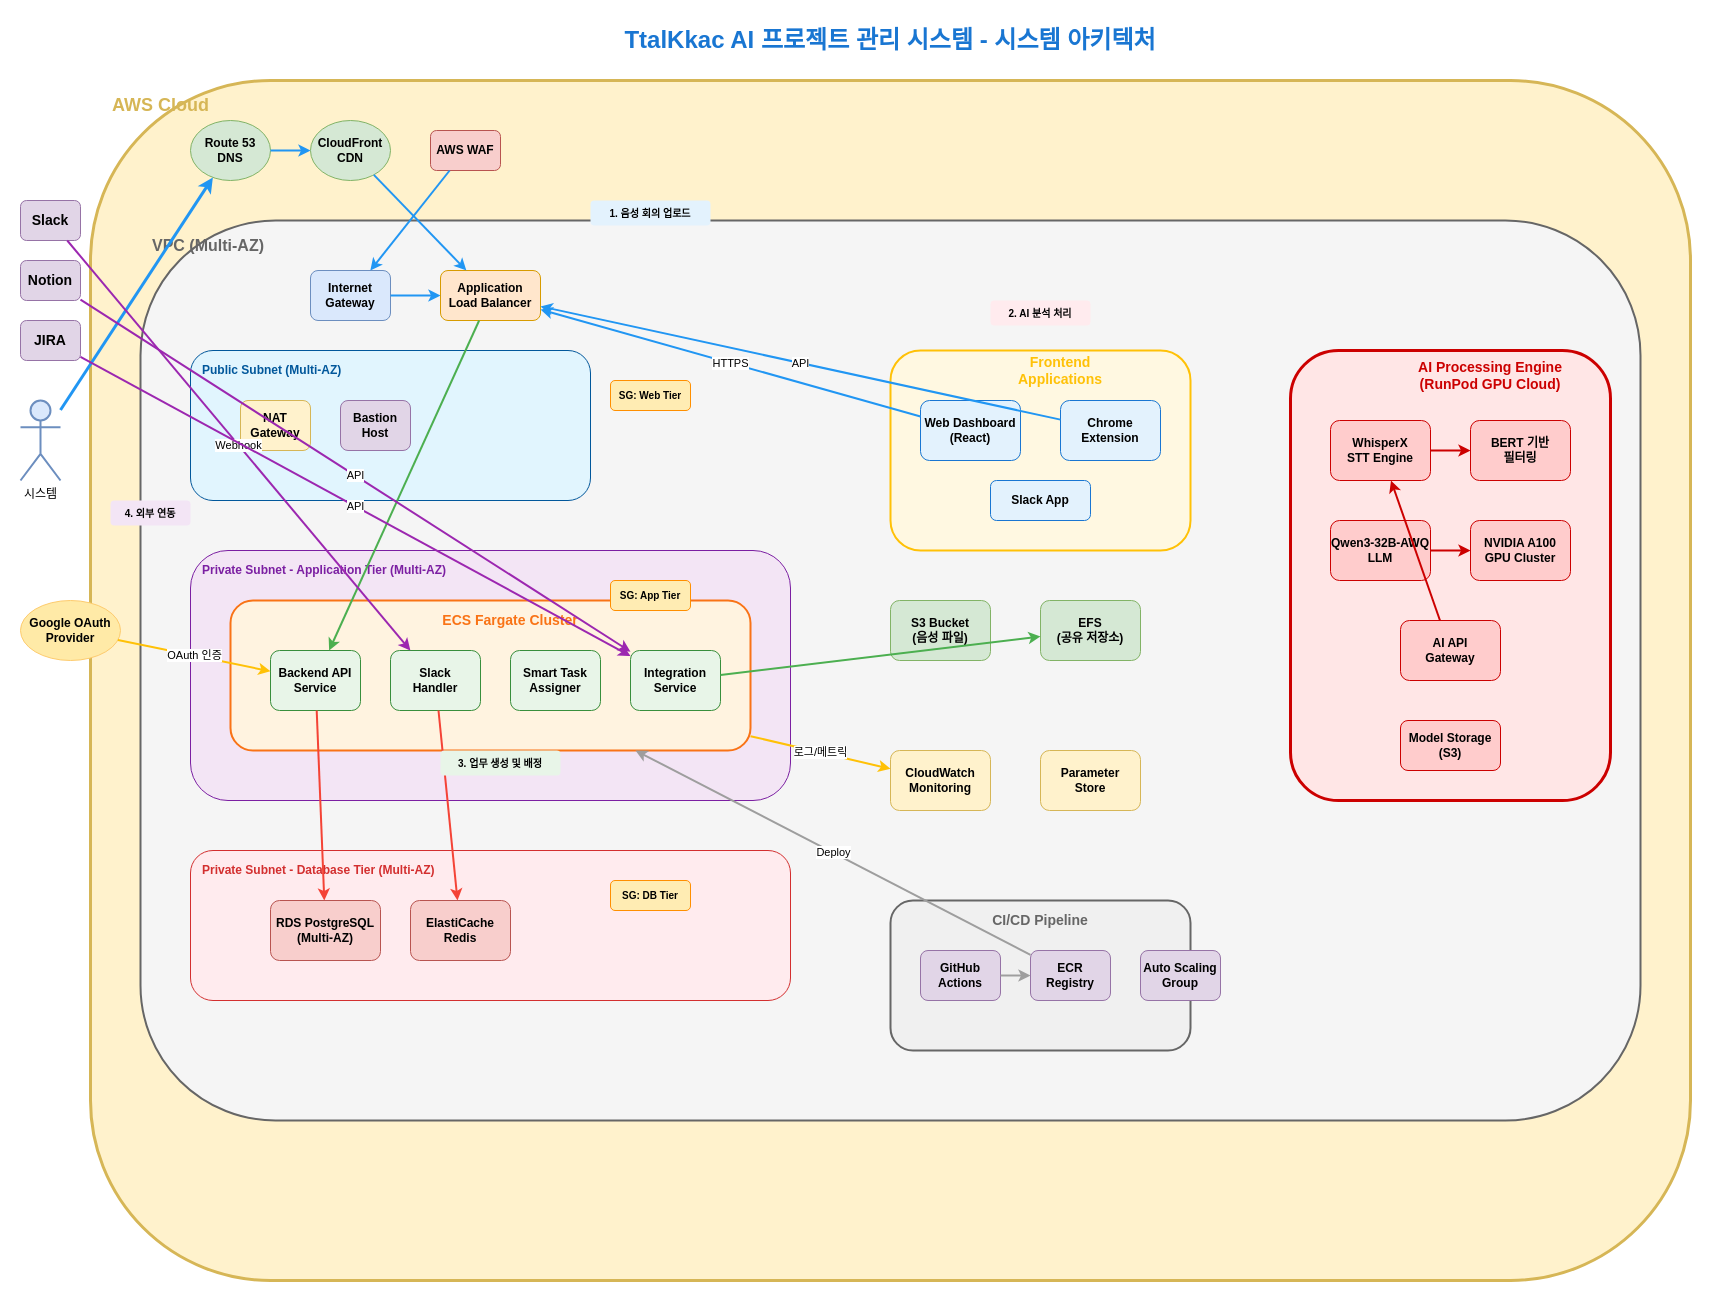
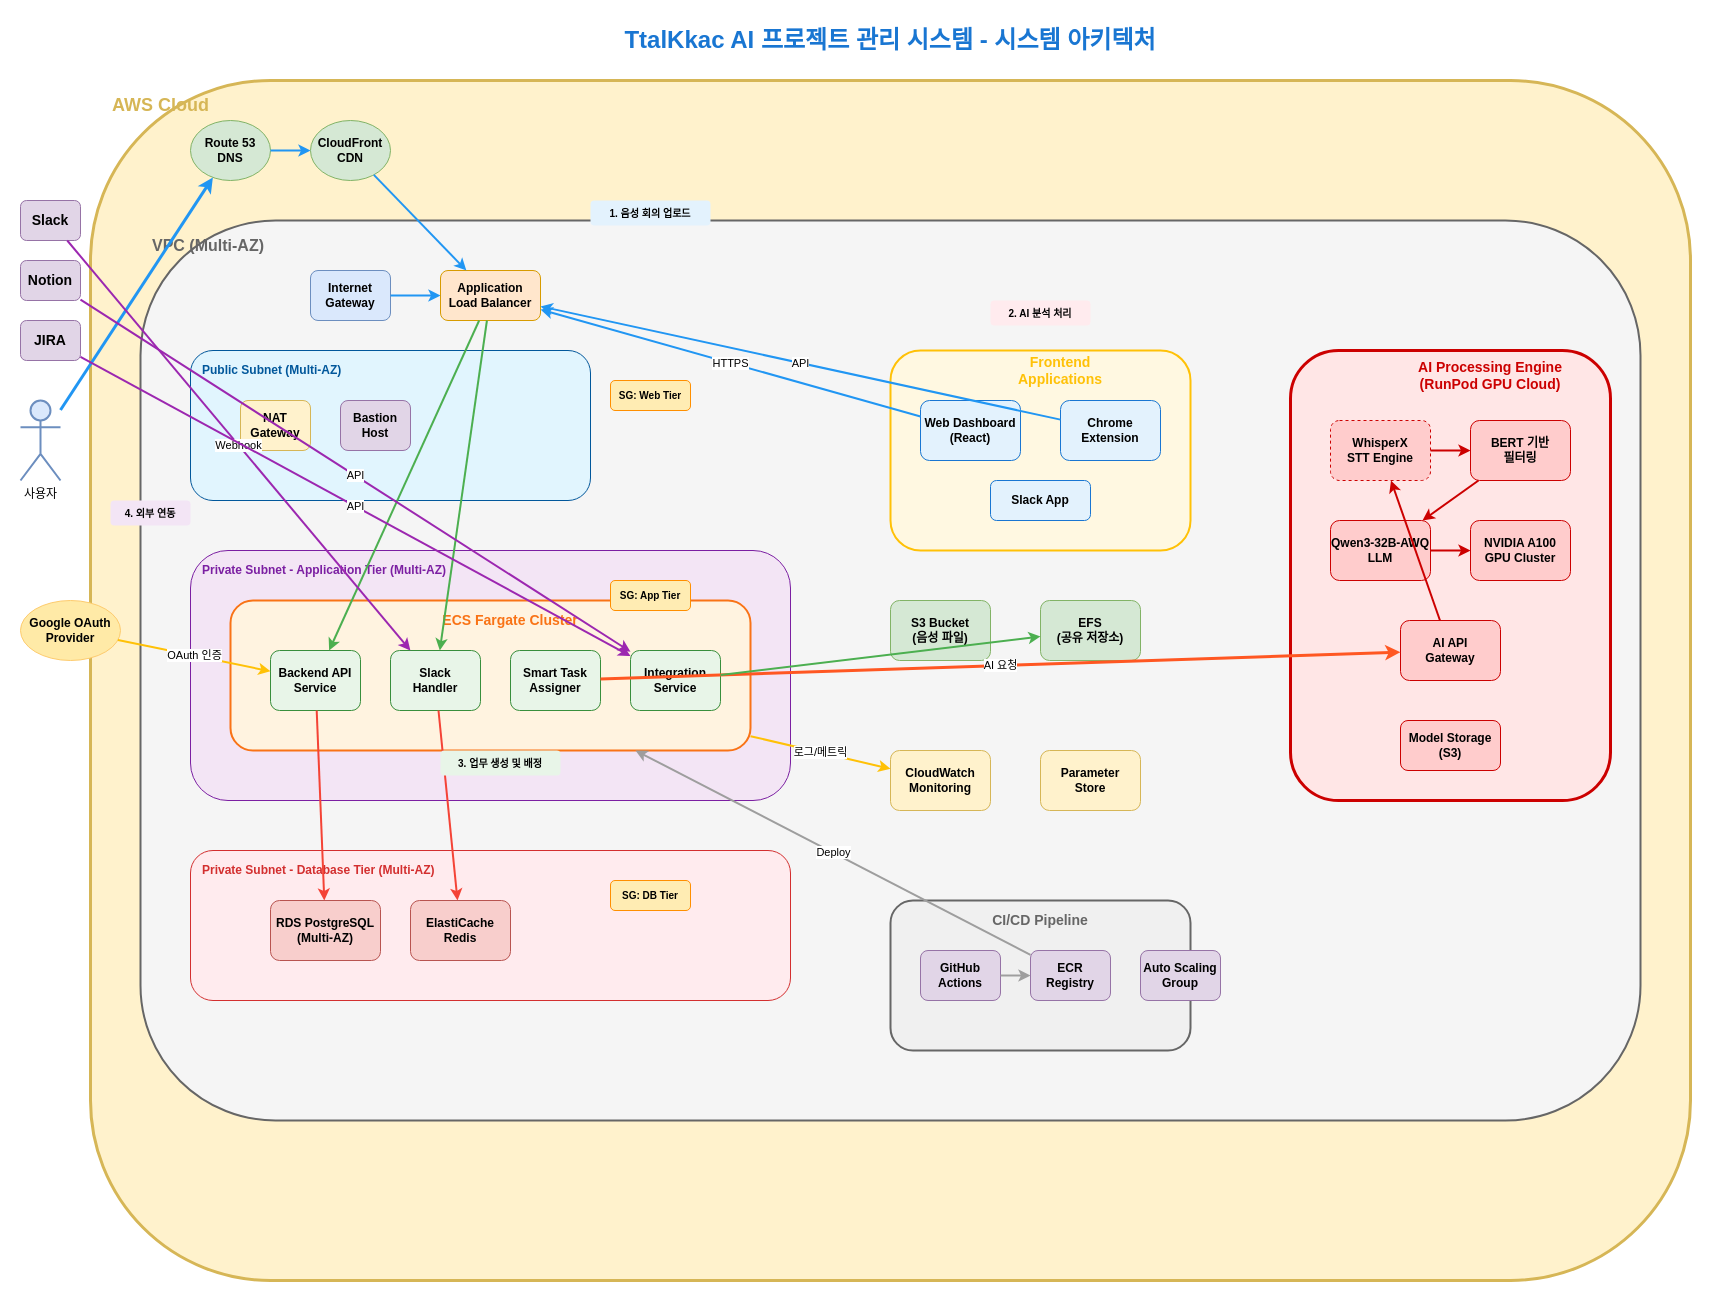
(466, 151) -> none
(412, 218) -> none
(1381, 451) -> (1381, 451)
none -> (464, 481)
(41, 495) -> (41, 495)
none -> (1454, 498)
none -> (1059, 664)
